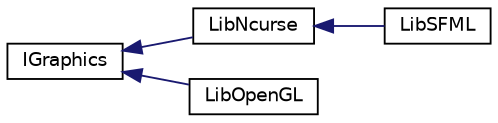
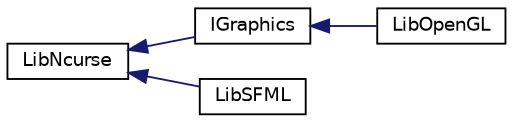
(167, 42) -> (171, 42)
